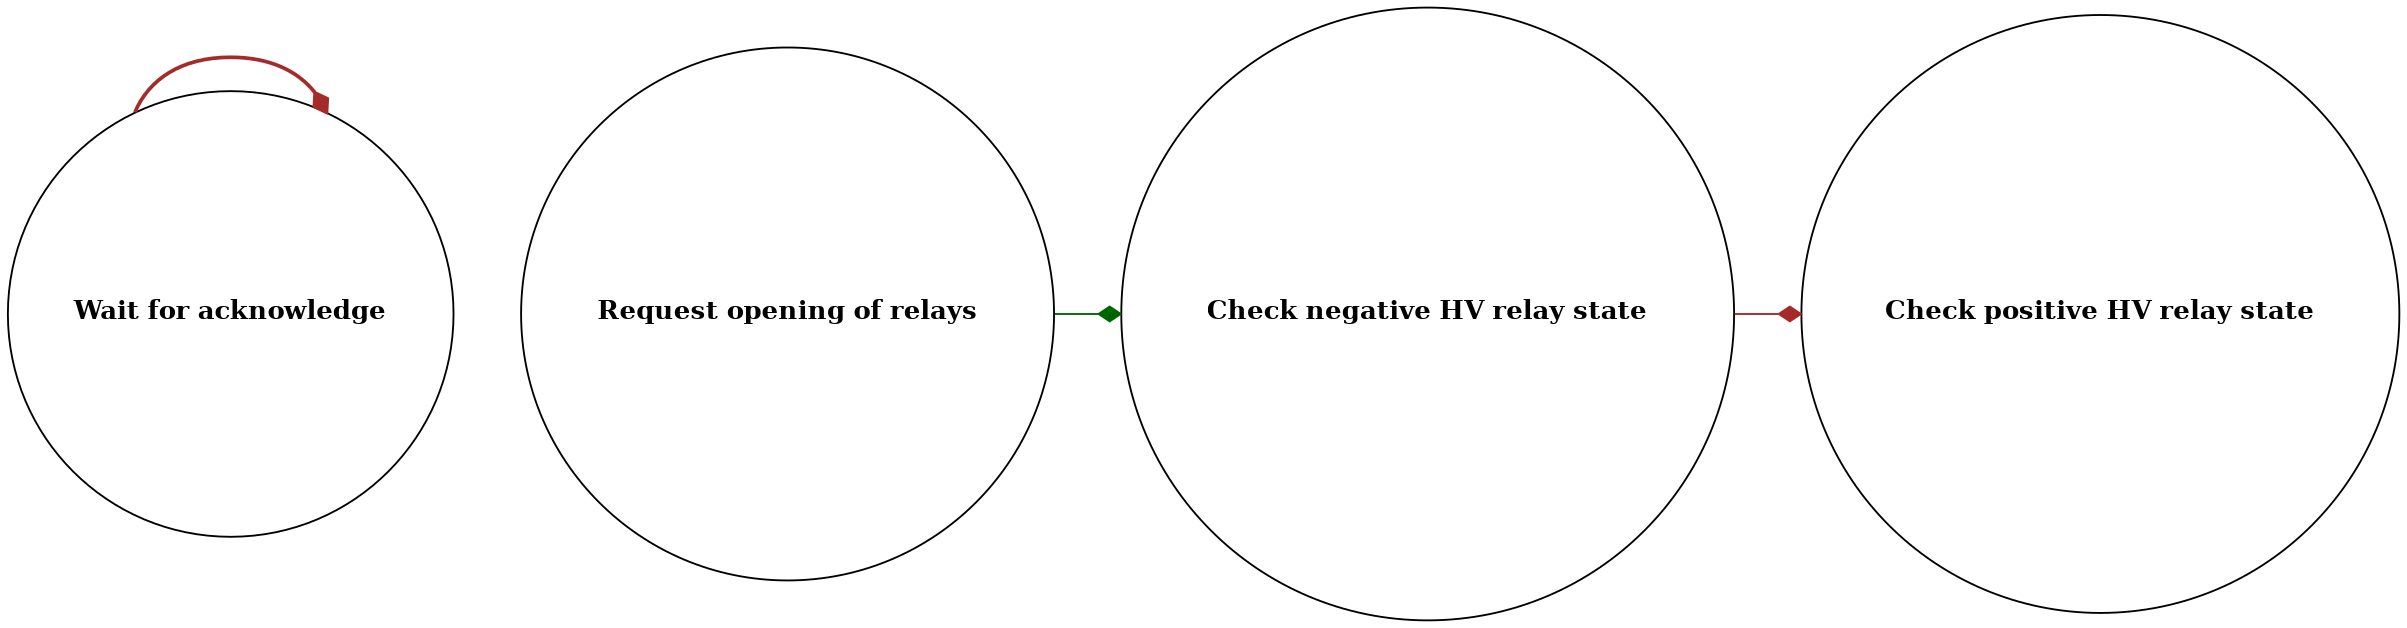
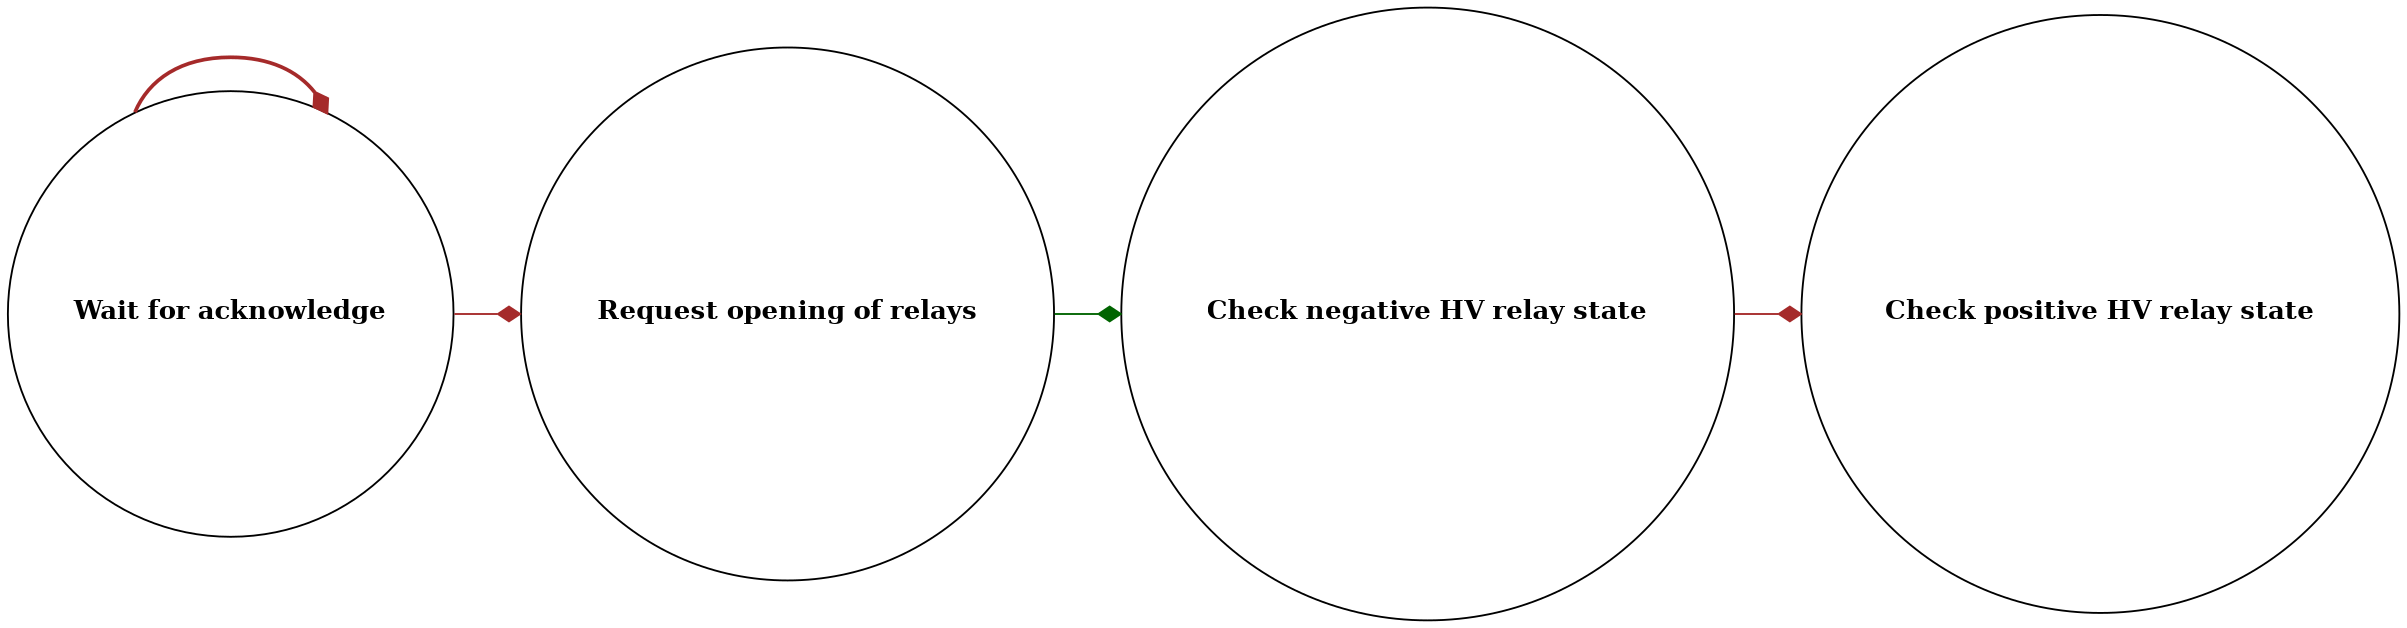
none -> (476, 314)
